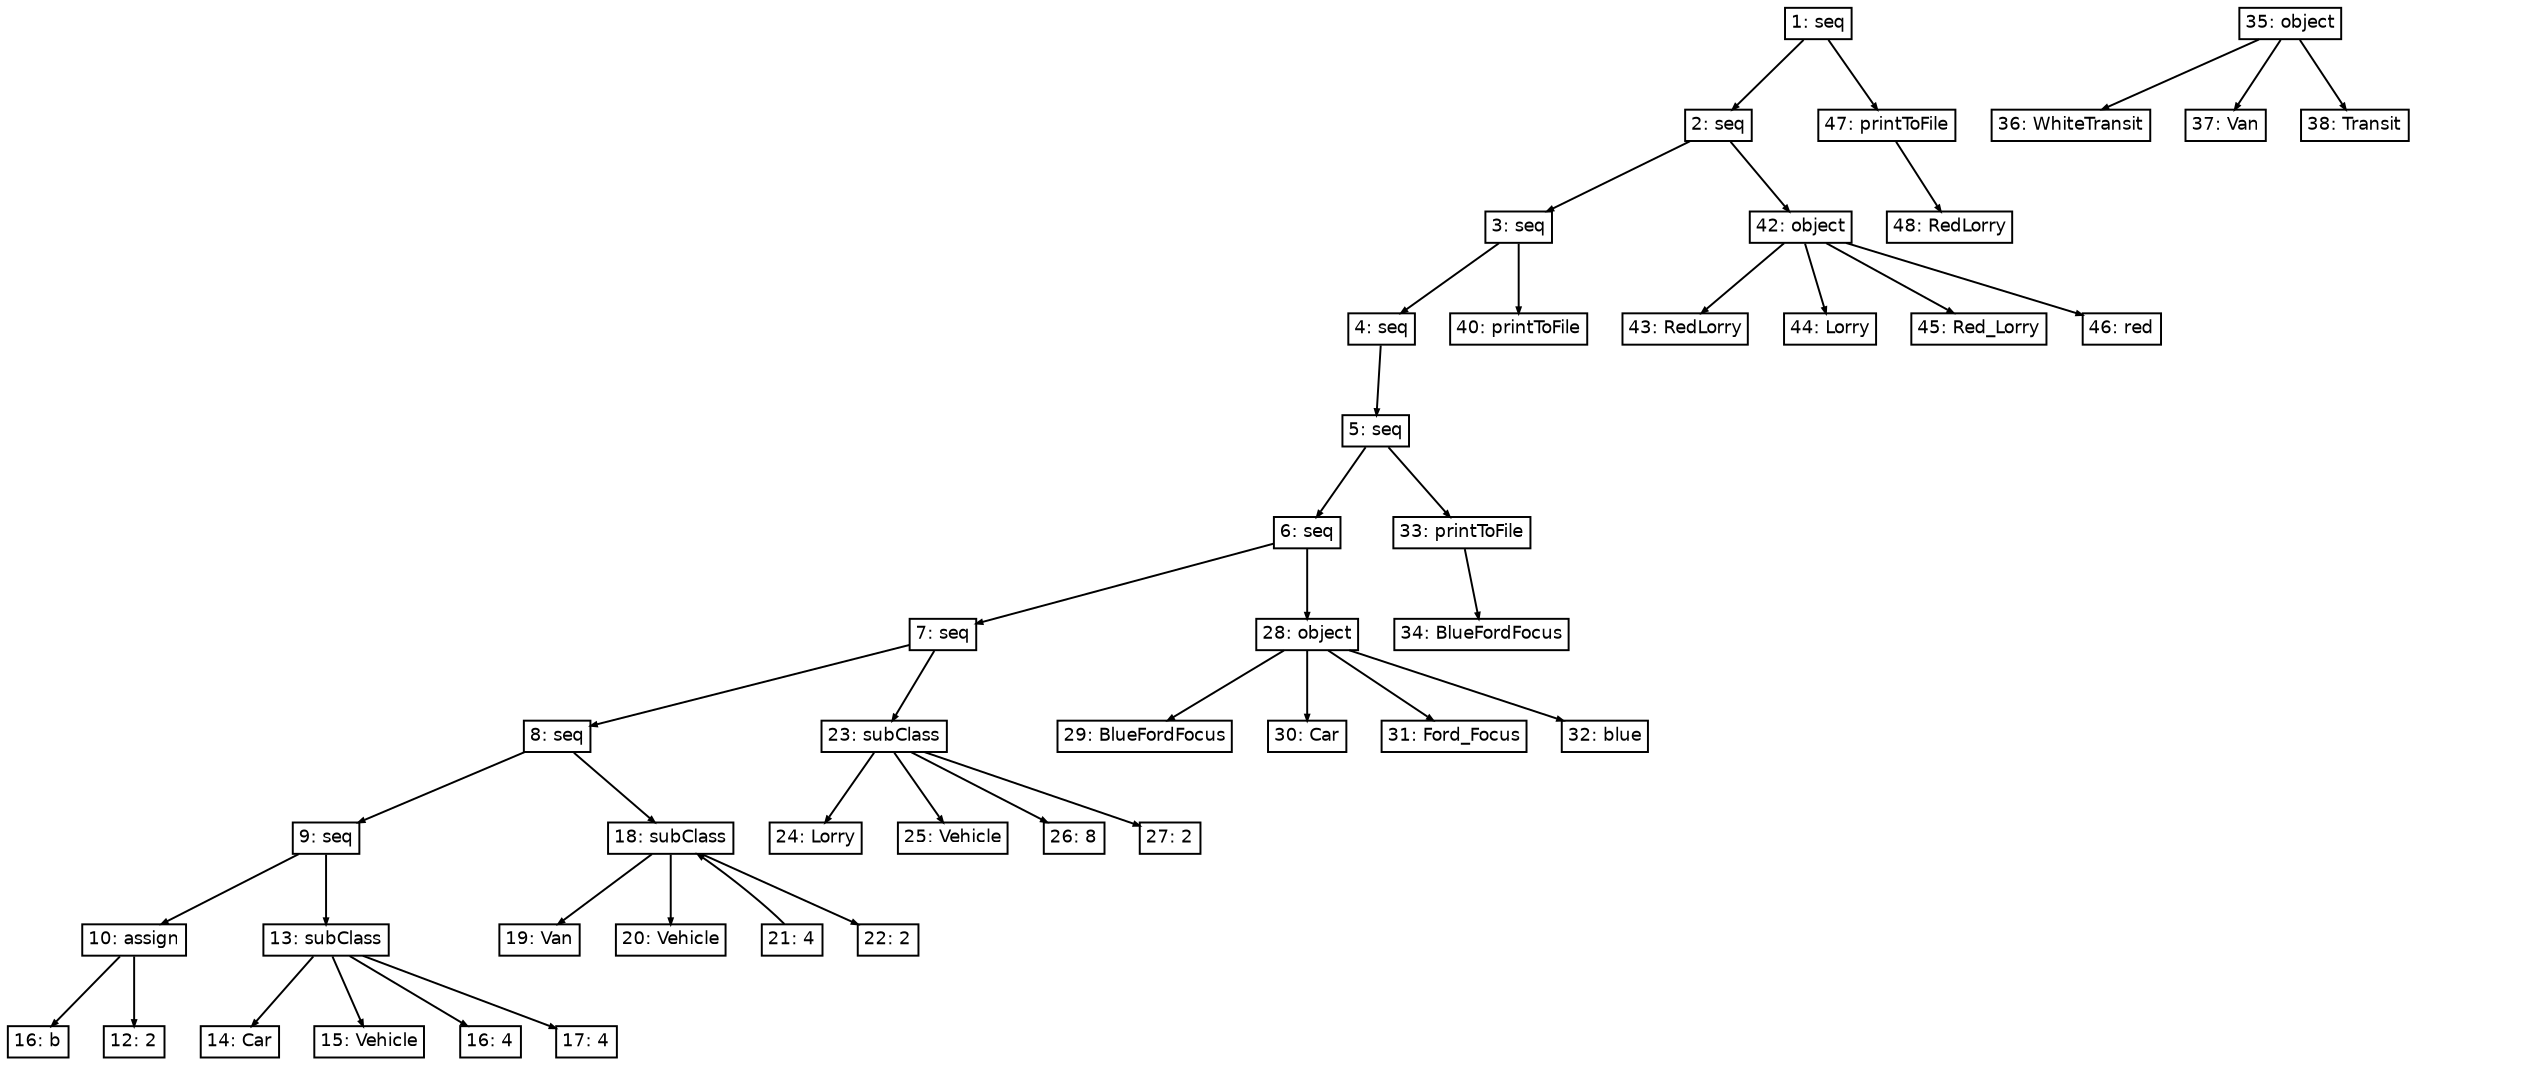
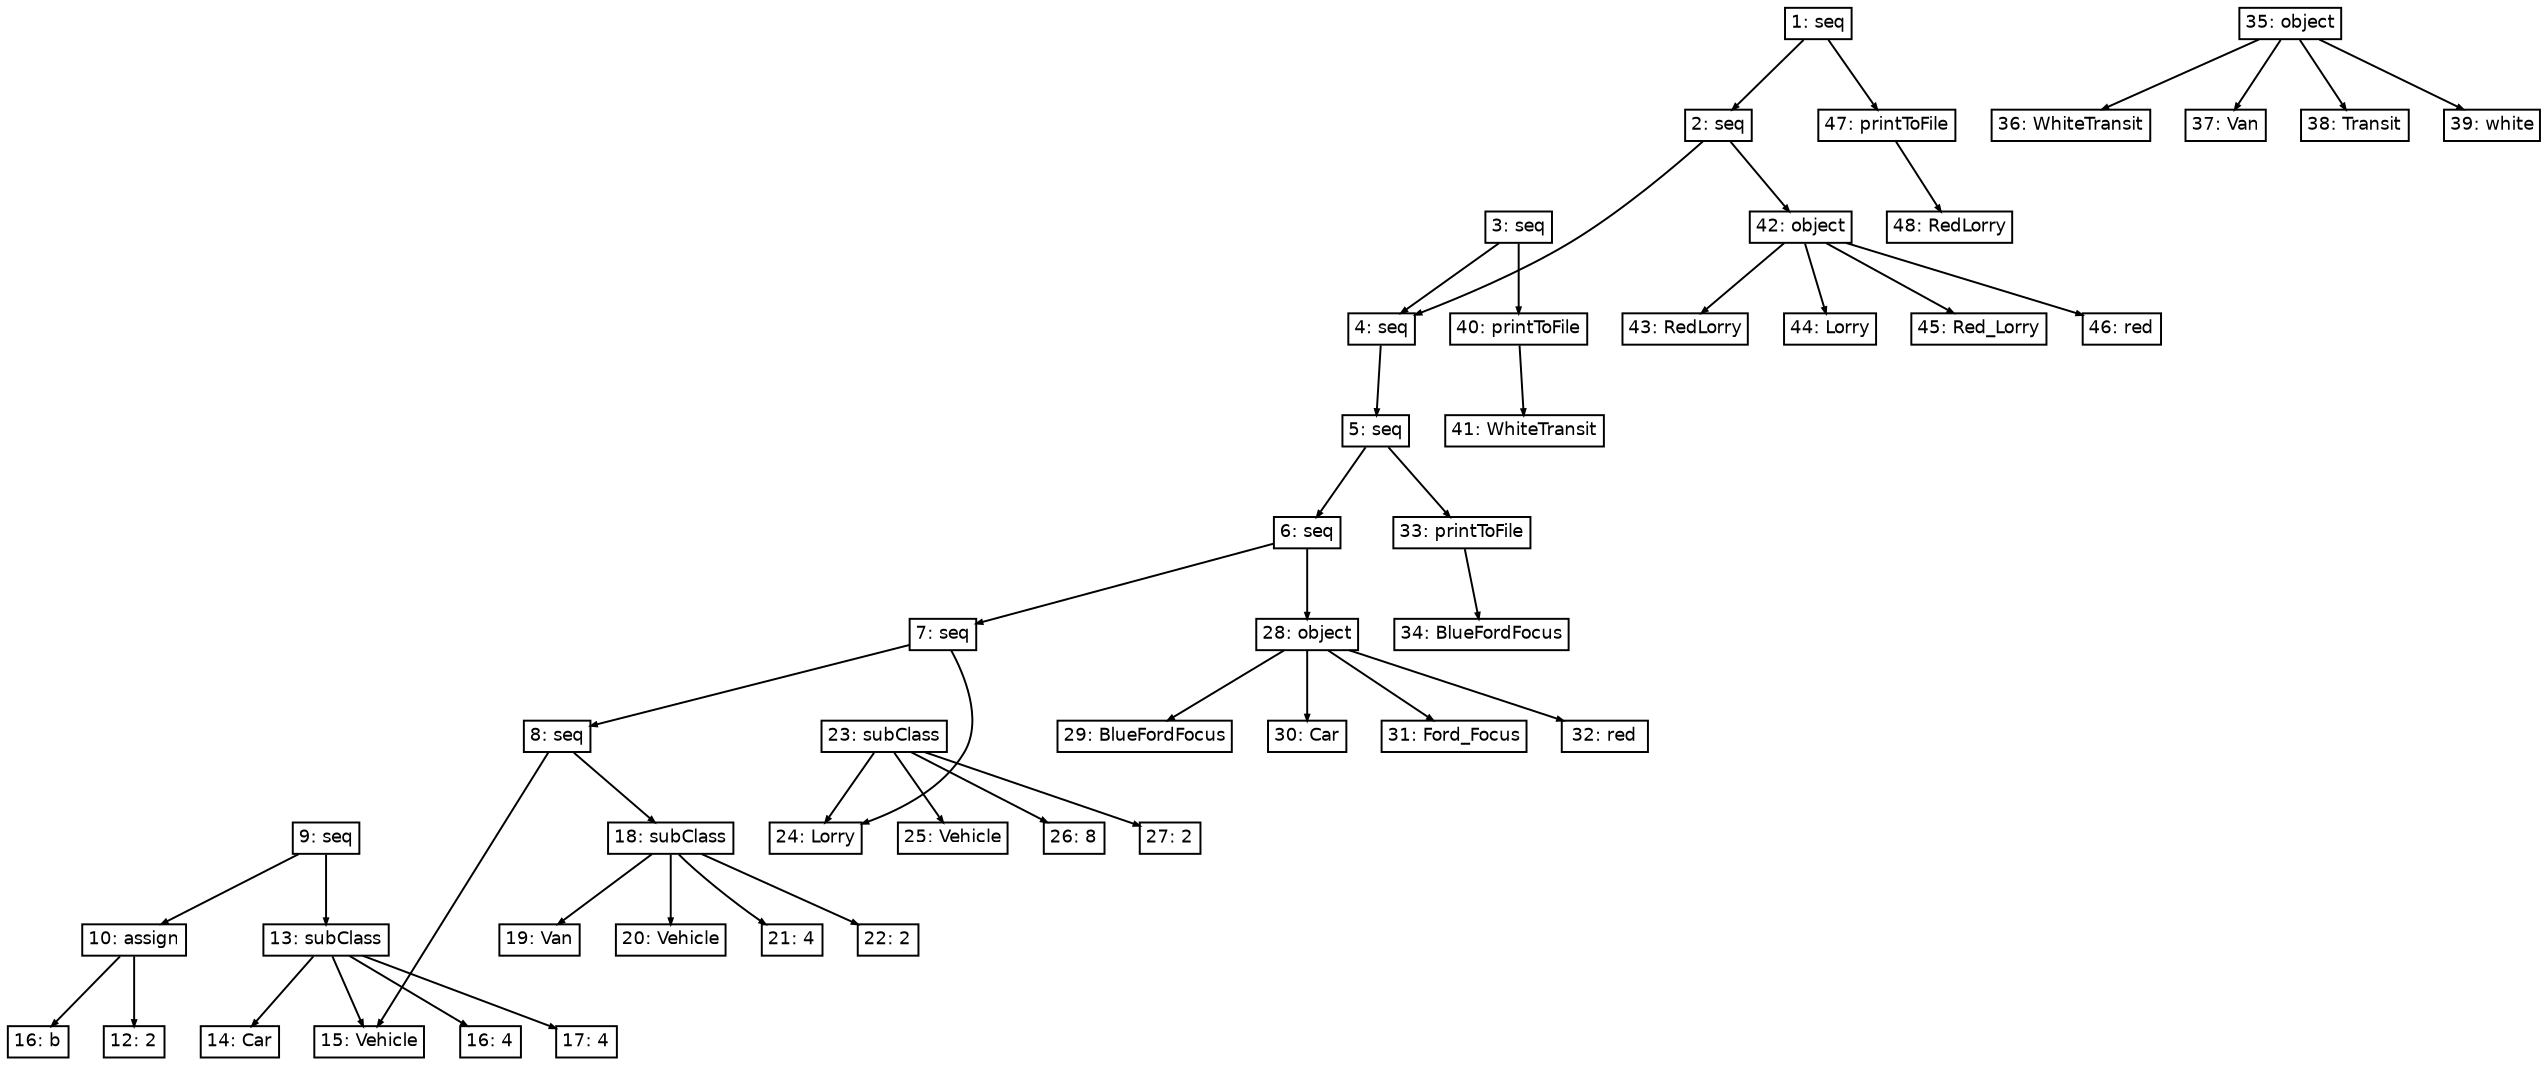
none -> (2492, 125)
(1621, 175) -> (1571, 242)
none -> (1525, 431)
(915, 683) -> (966, 748)
(1605, 736) -> (1605, 736)
(444, 786) -> (465, 887)
(745, 889) -> (718, 889)
